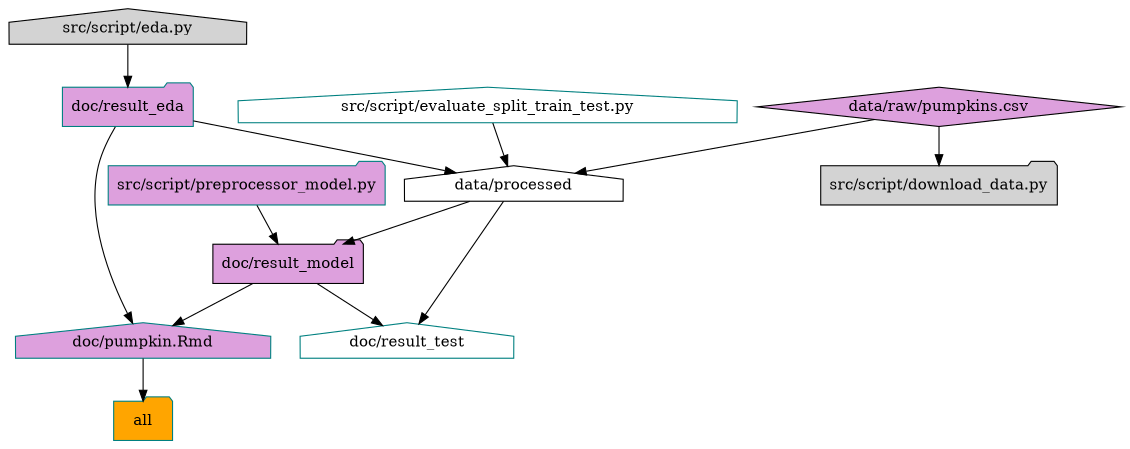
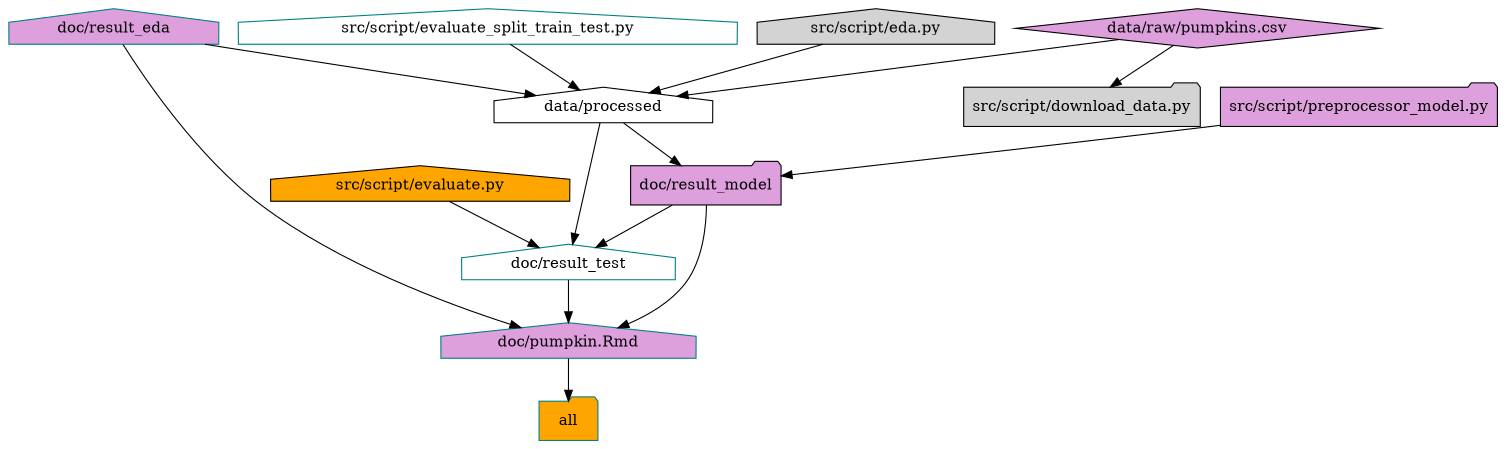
(128, 60) -> (741, 67)
(128, 107) -> (114, 28)
(247, 185) -> (1359, 107)
none -> (420, 185)
none -> (568, 296)
